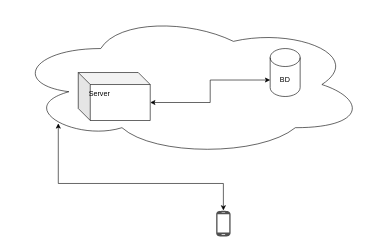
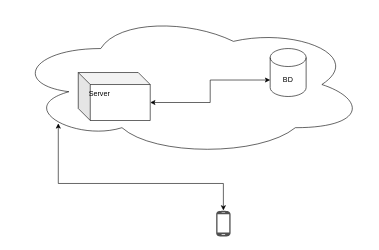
(285, 72) -> (288, 72)
